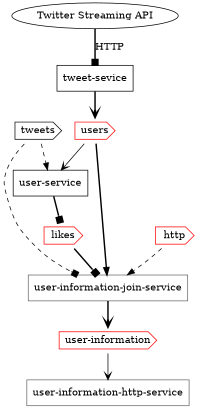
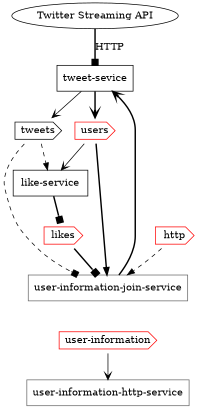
none -> (69, 102)
(51, 183) -> (51, 183)
(108, 311) -> (135, 185)
